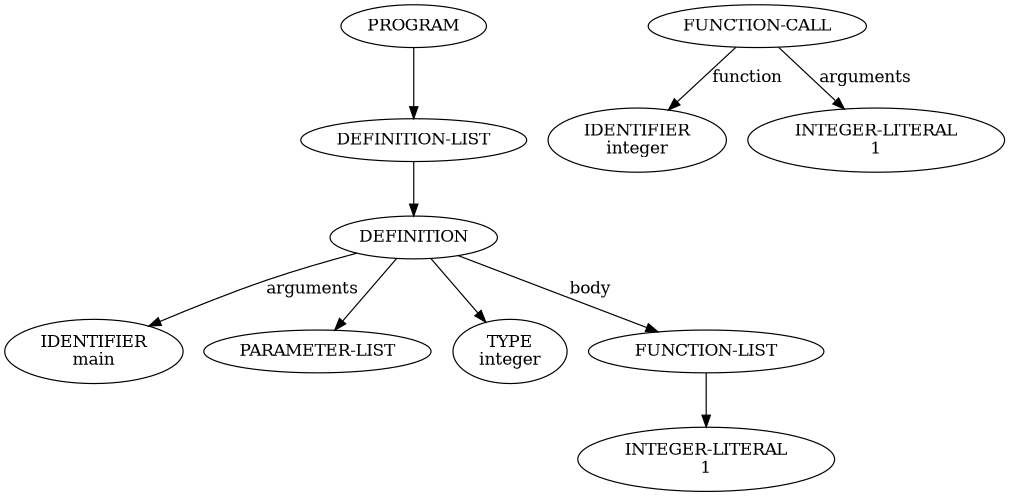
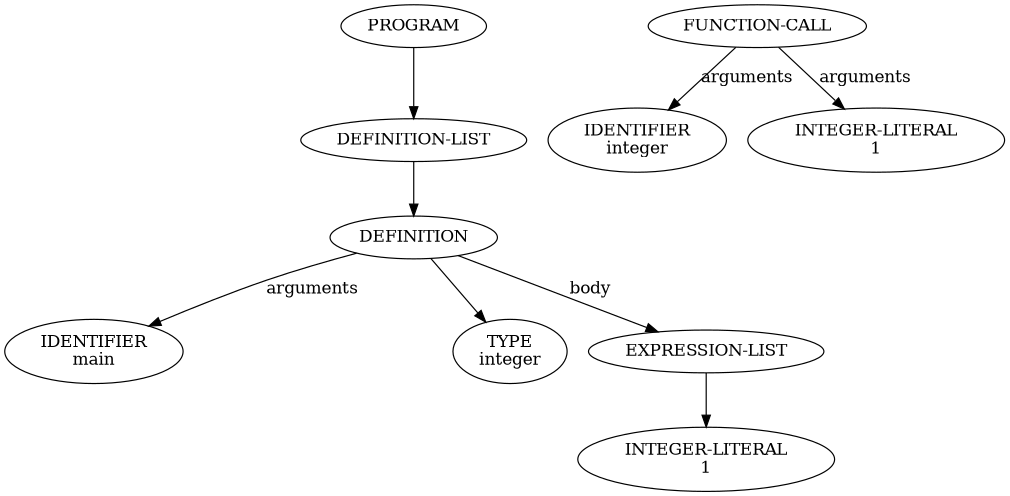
(747, 78) -> (747, 78)
(317, 351) -> none
(706, 351) -> (706, 351)
